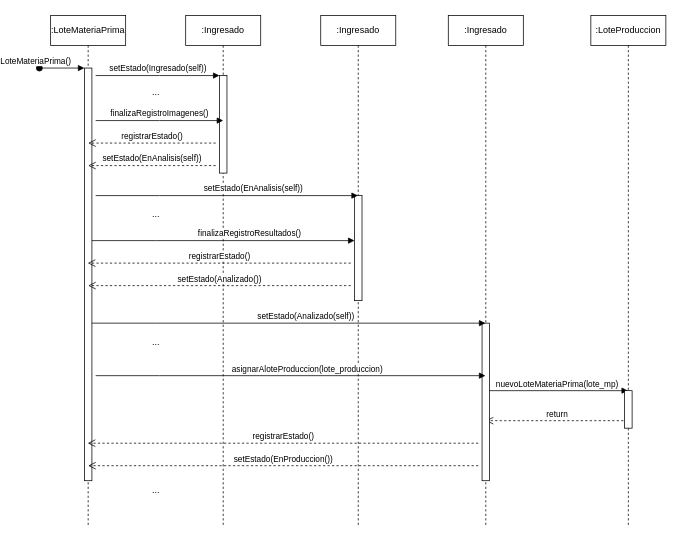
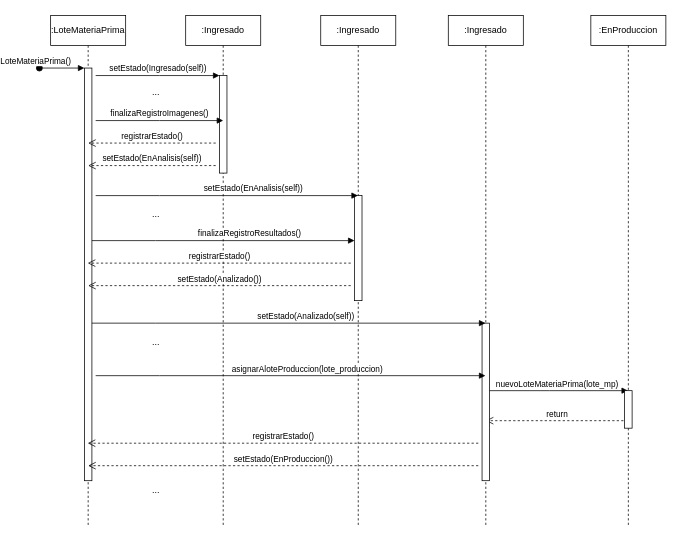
(628, 30) -> (628, 30)
